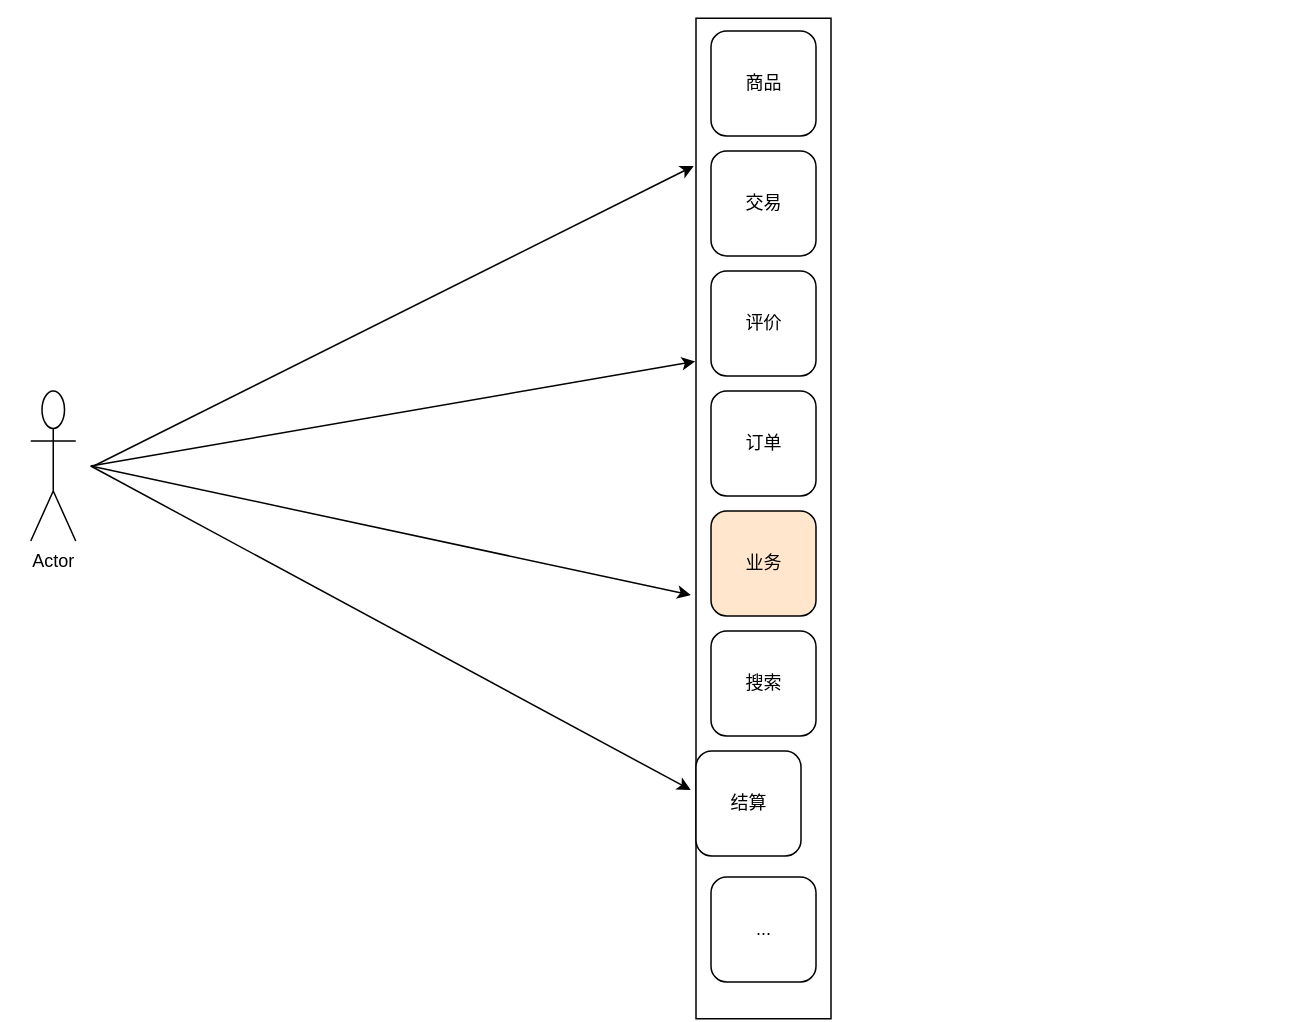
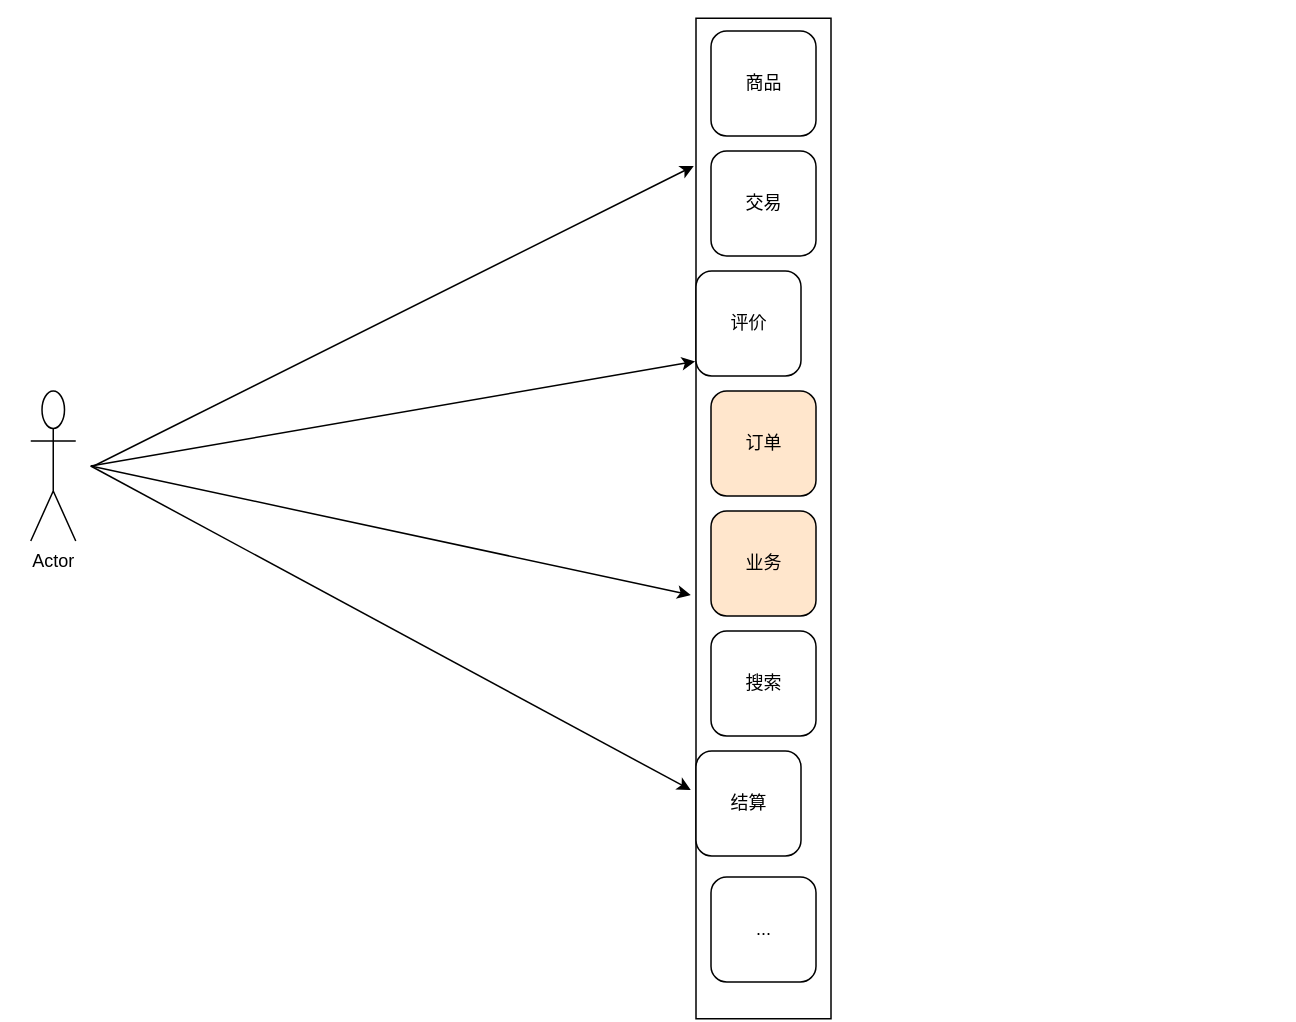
(764, 323) -> (749, 323)
(764, 443) -> (764, 443)
